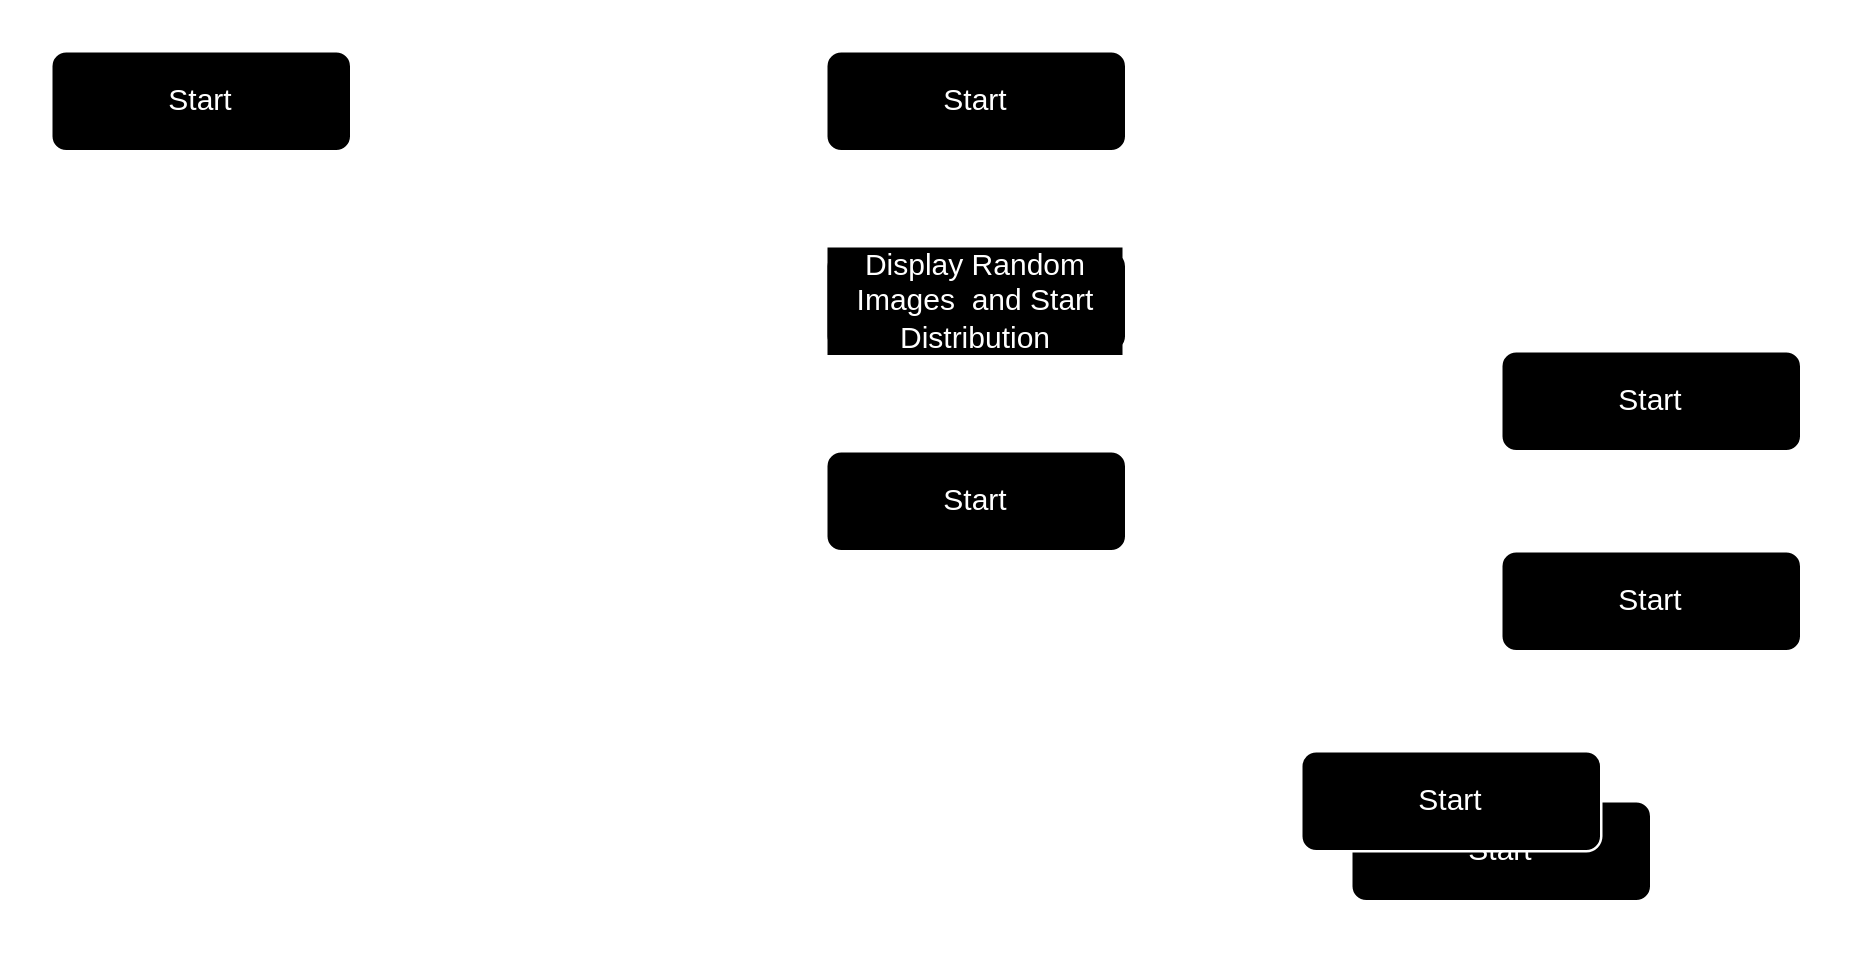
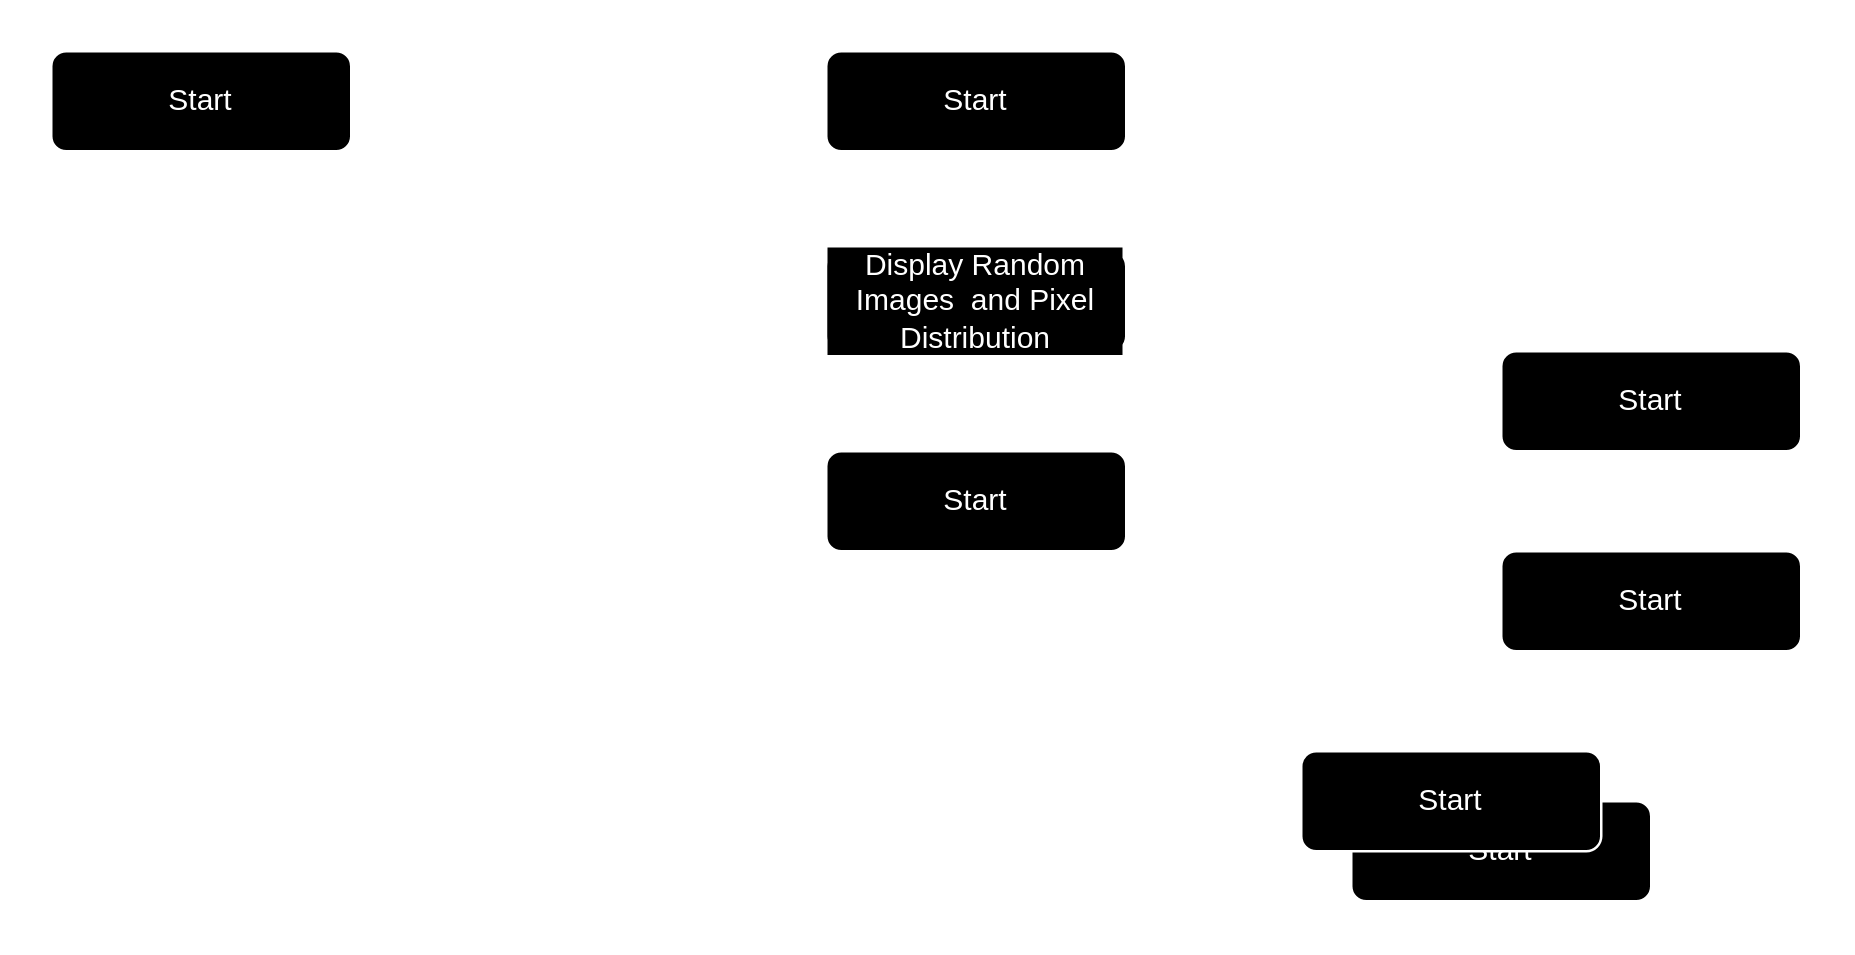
(976, 301) -> (976, 301)
